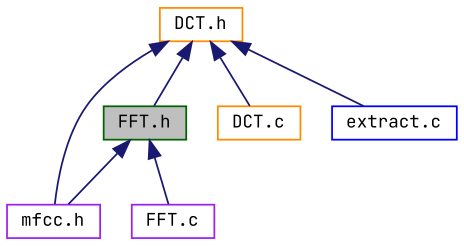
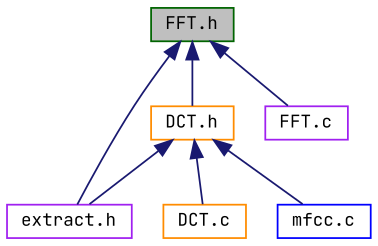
(168, 82) -> (192, 83)
(394, 123) -> (324, 221)
(54, 221) -> (69, 221)
